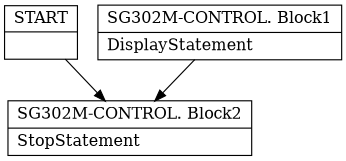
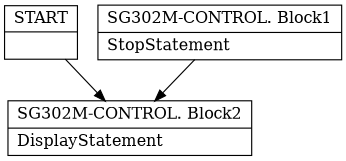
(181, 46) -> (169, 46)
(79, 141) -> (91, 141)
